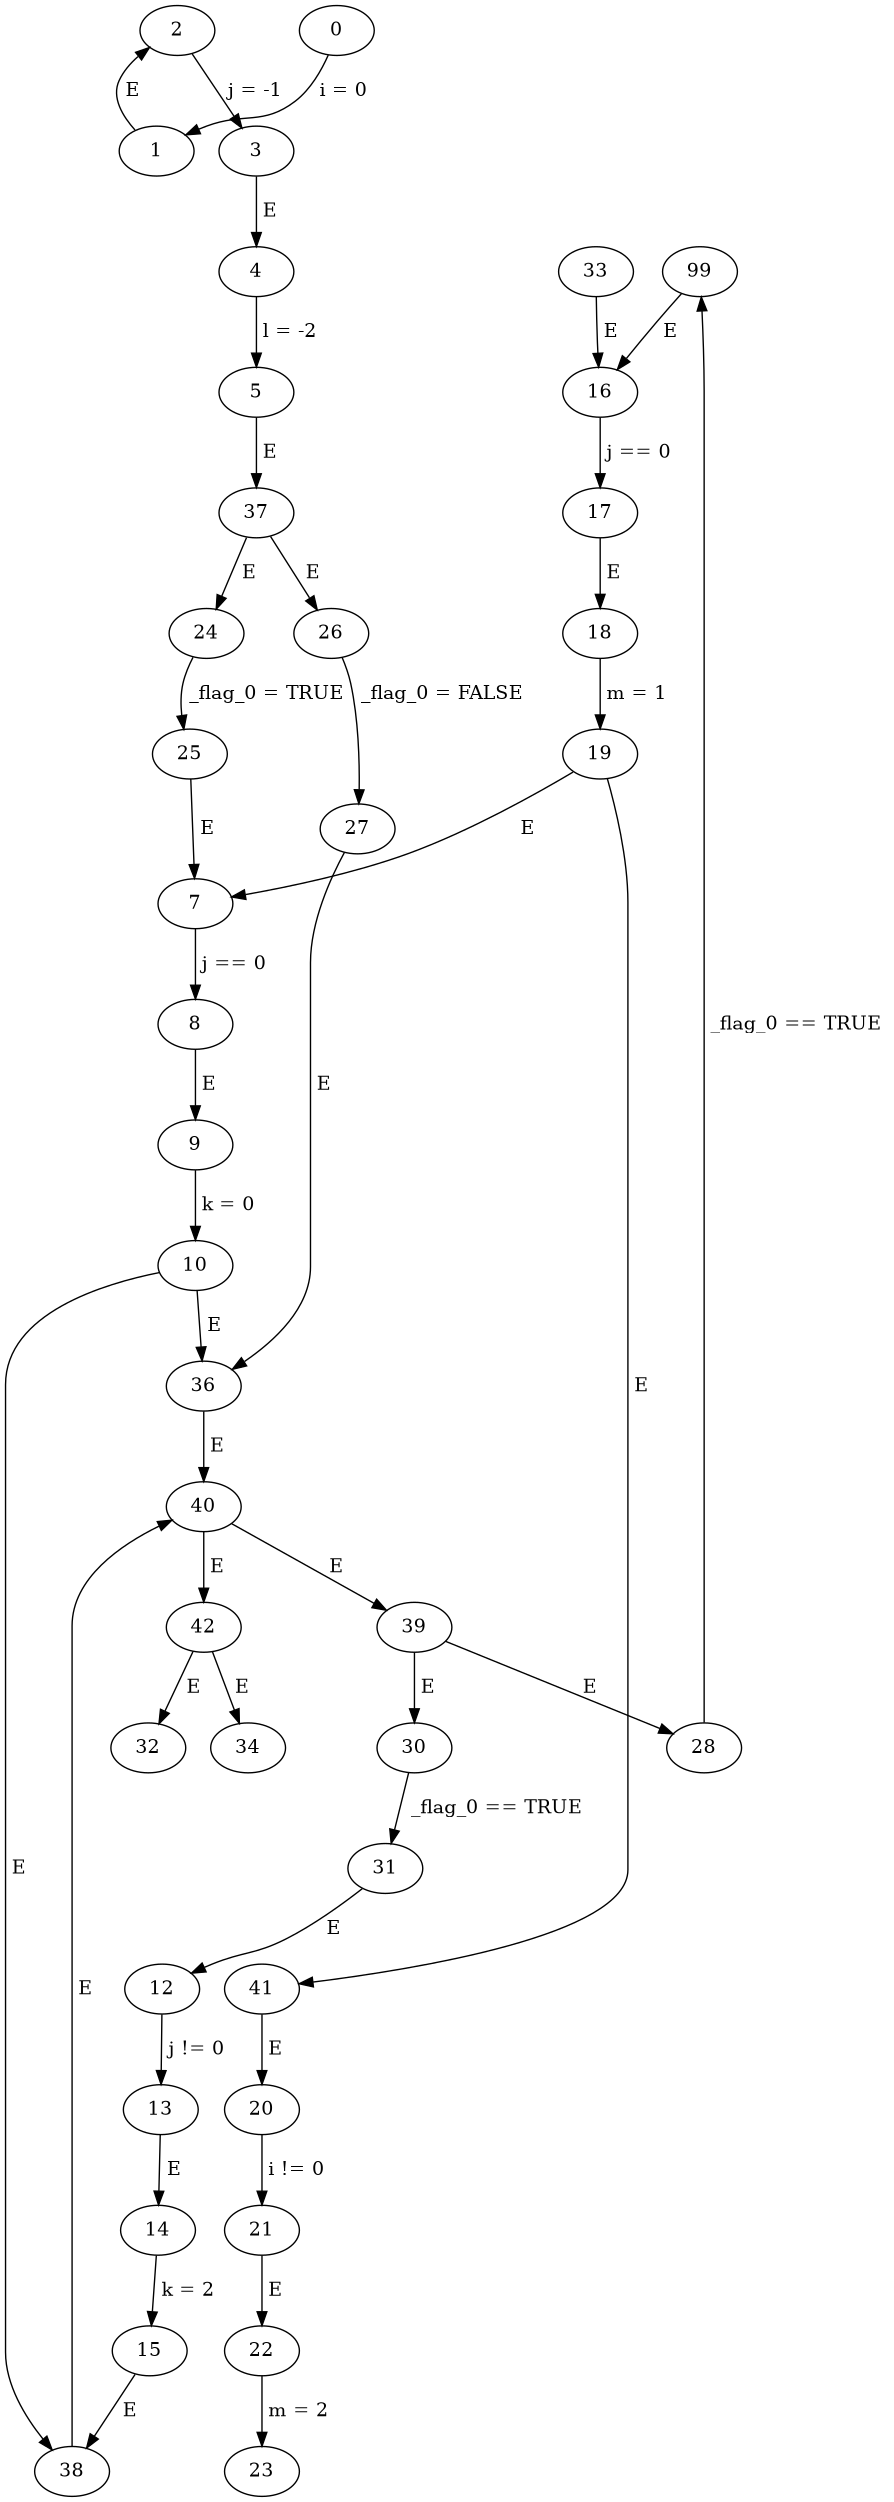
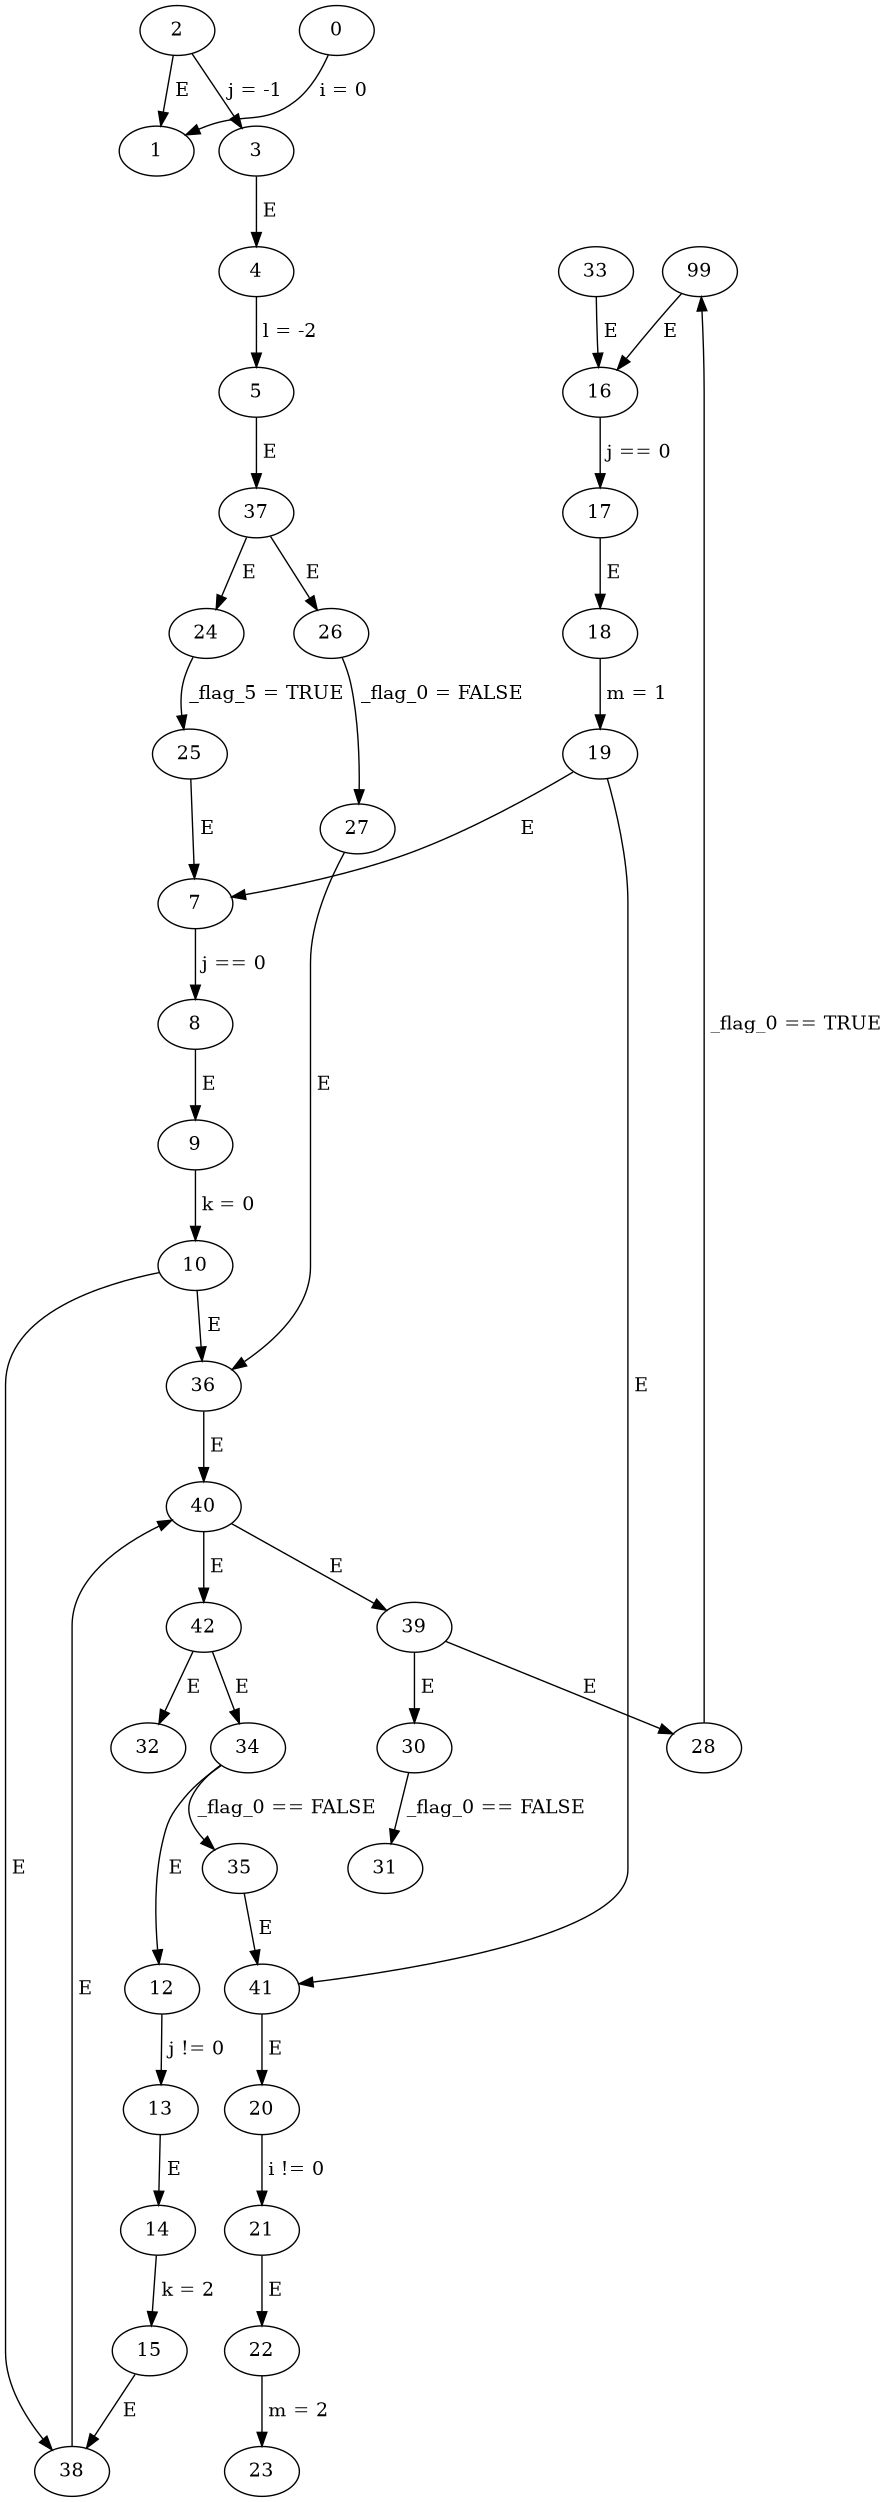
(117, 92) -> (168, 84)
(267, 694) -> (267, 694)
(497, 1808) -> (497, 1808)
none -> (240, 1868)
(288, 1938) -> (162, 1847)
